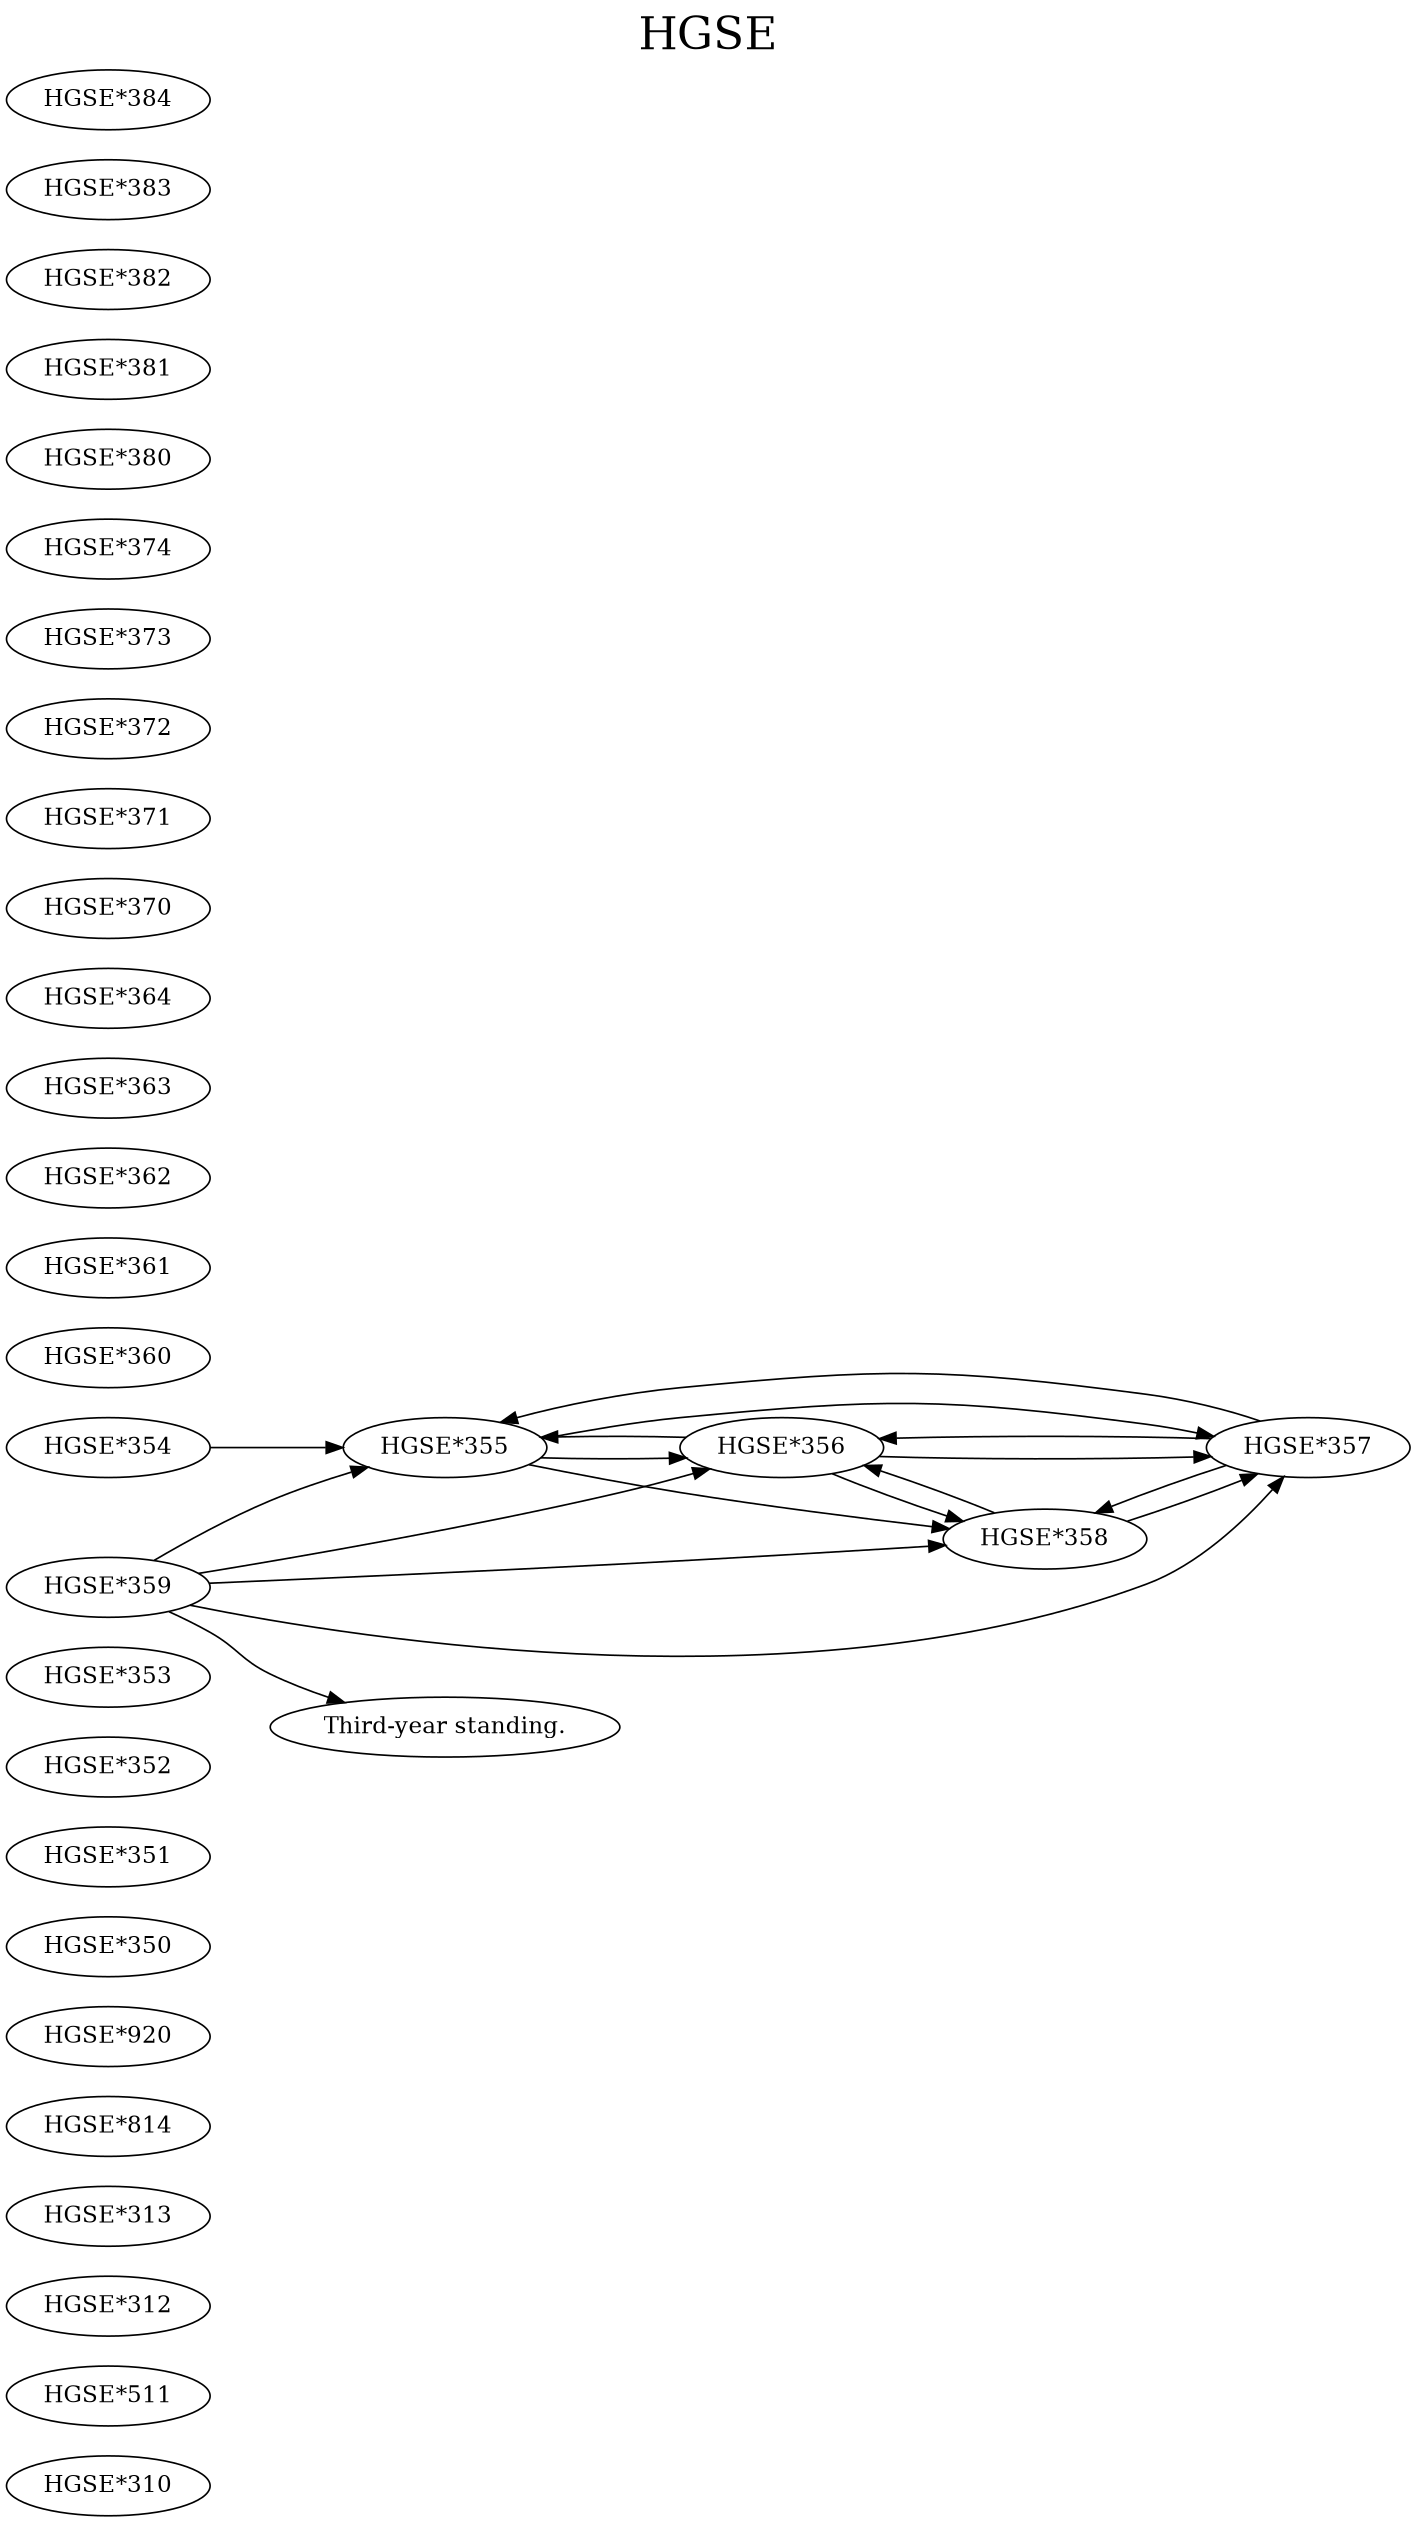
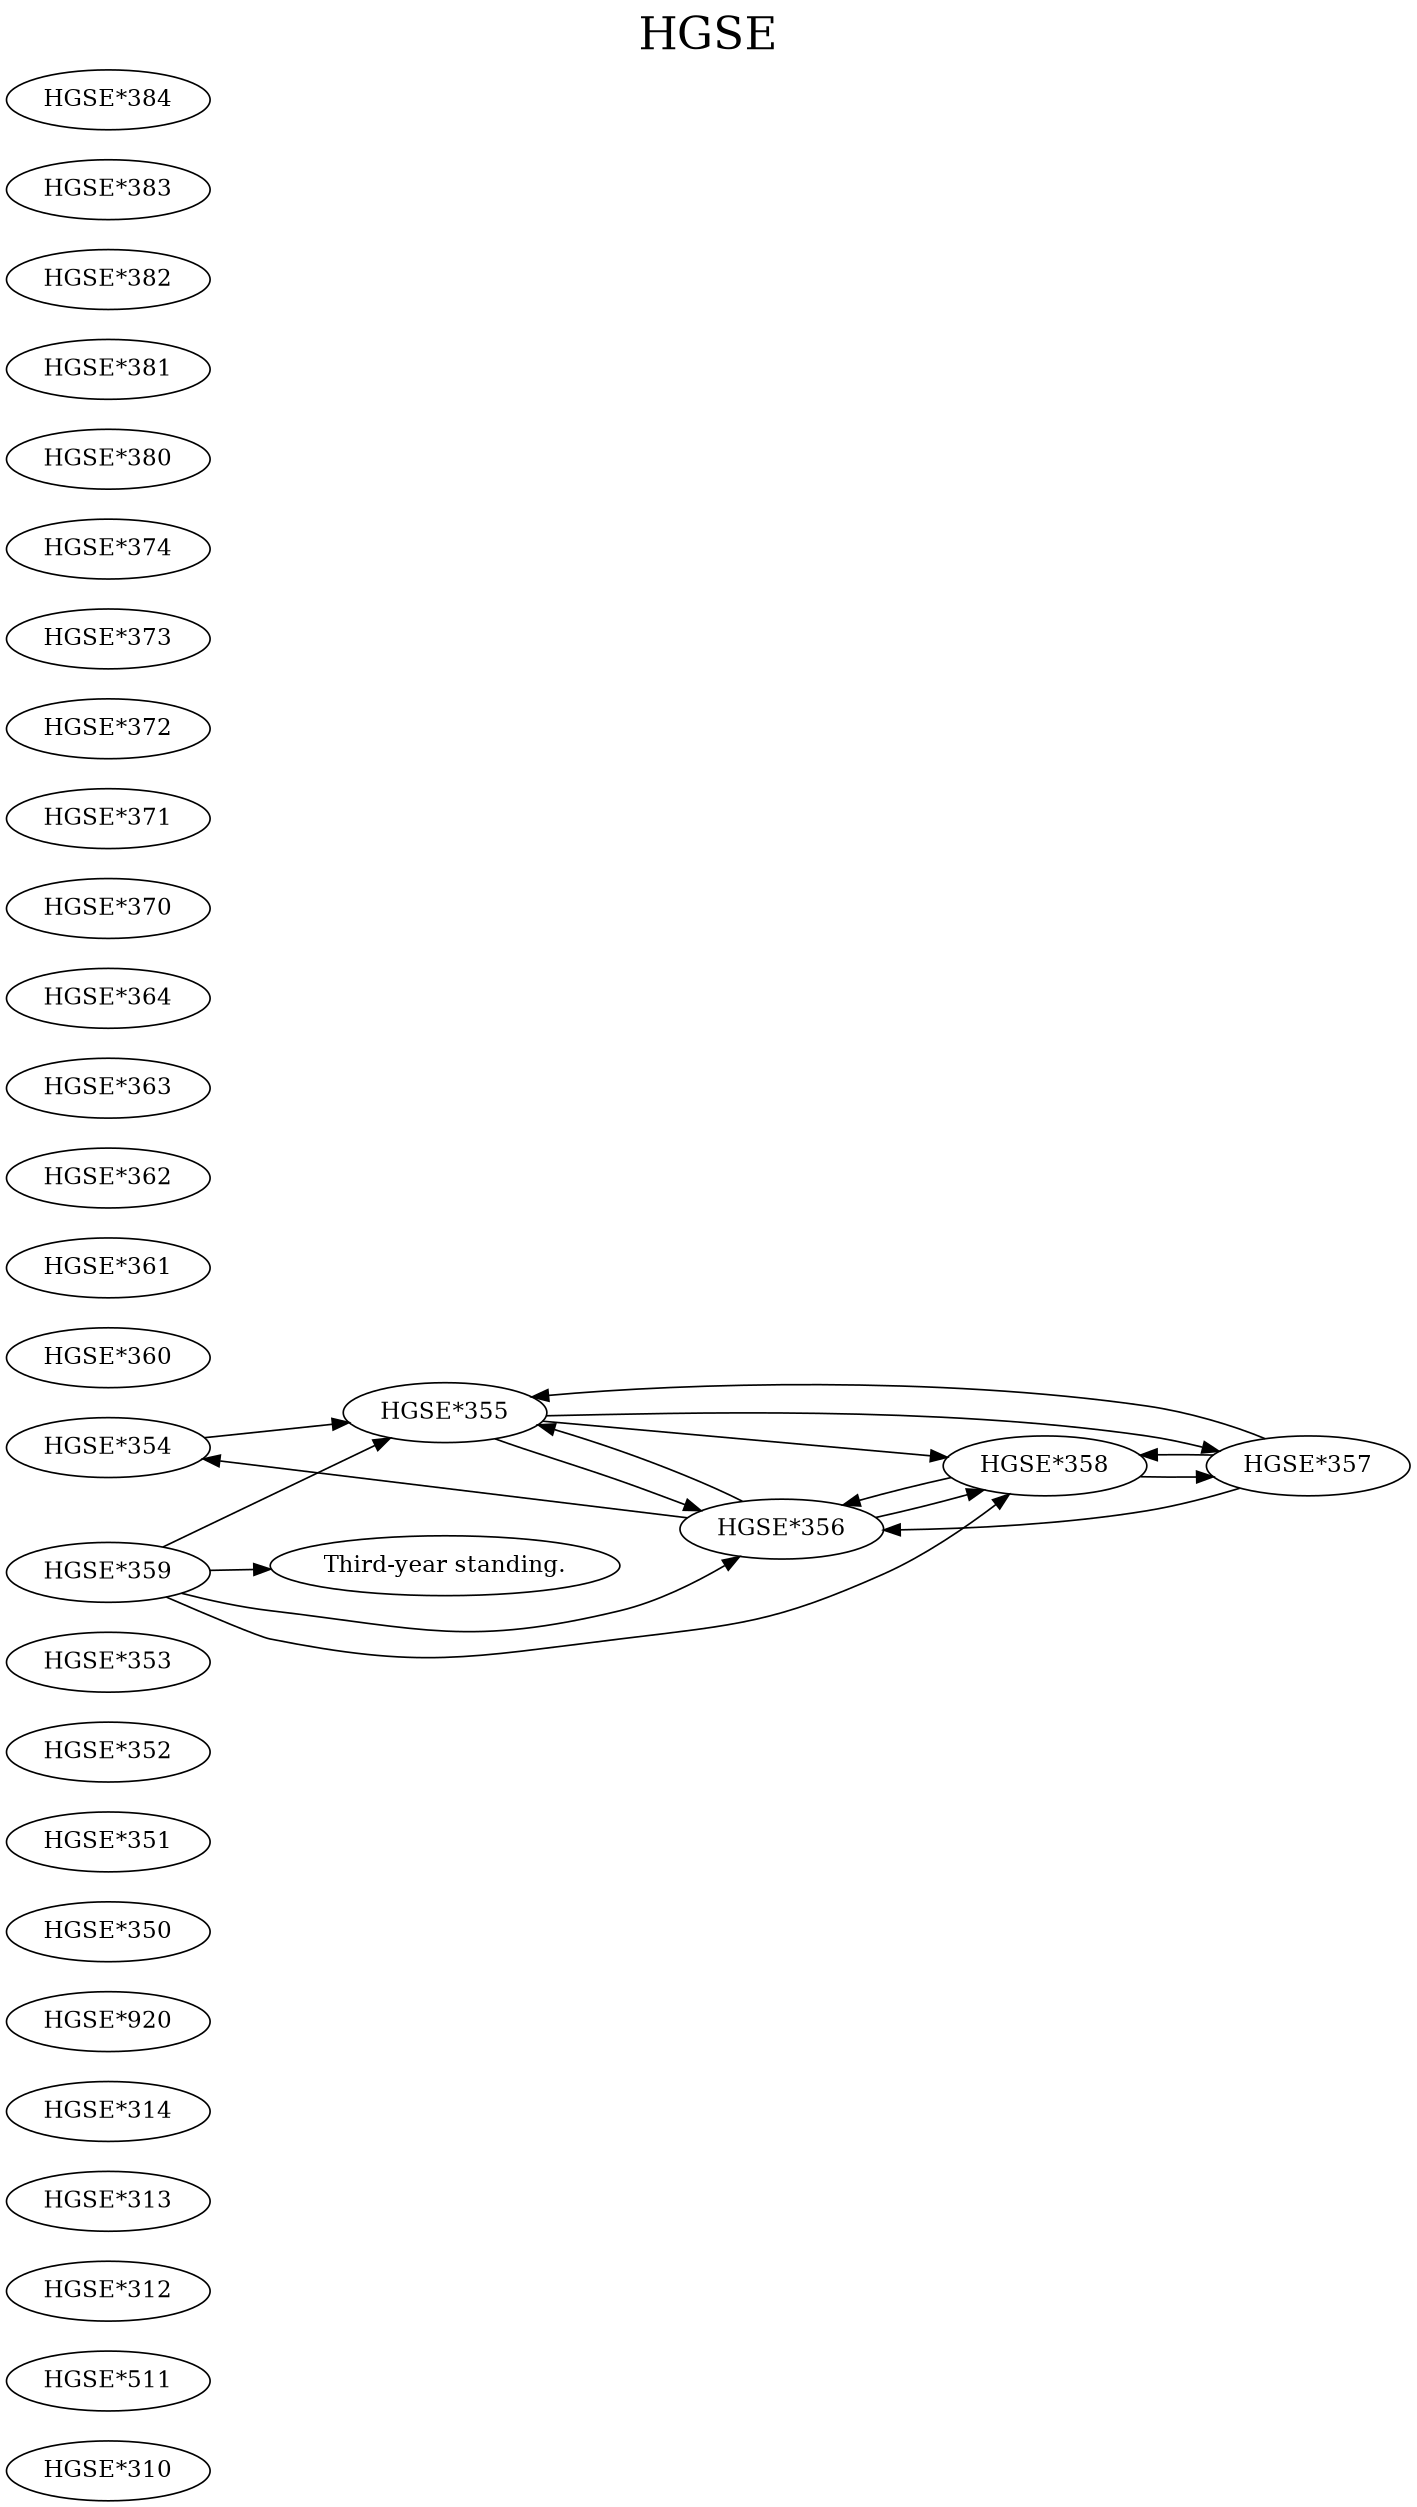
(1037, 1459) -> (454, 1489)
(750, 1655) -> none
(108, 2126) -> (108, 2111)
